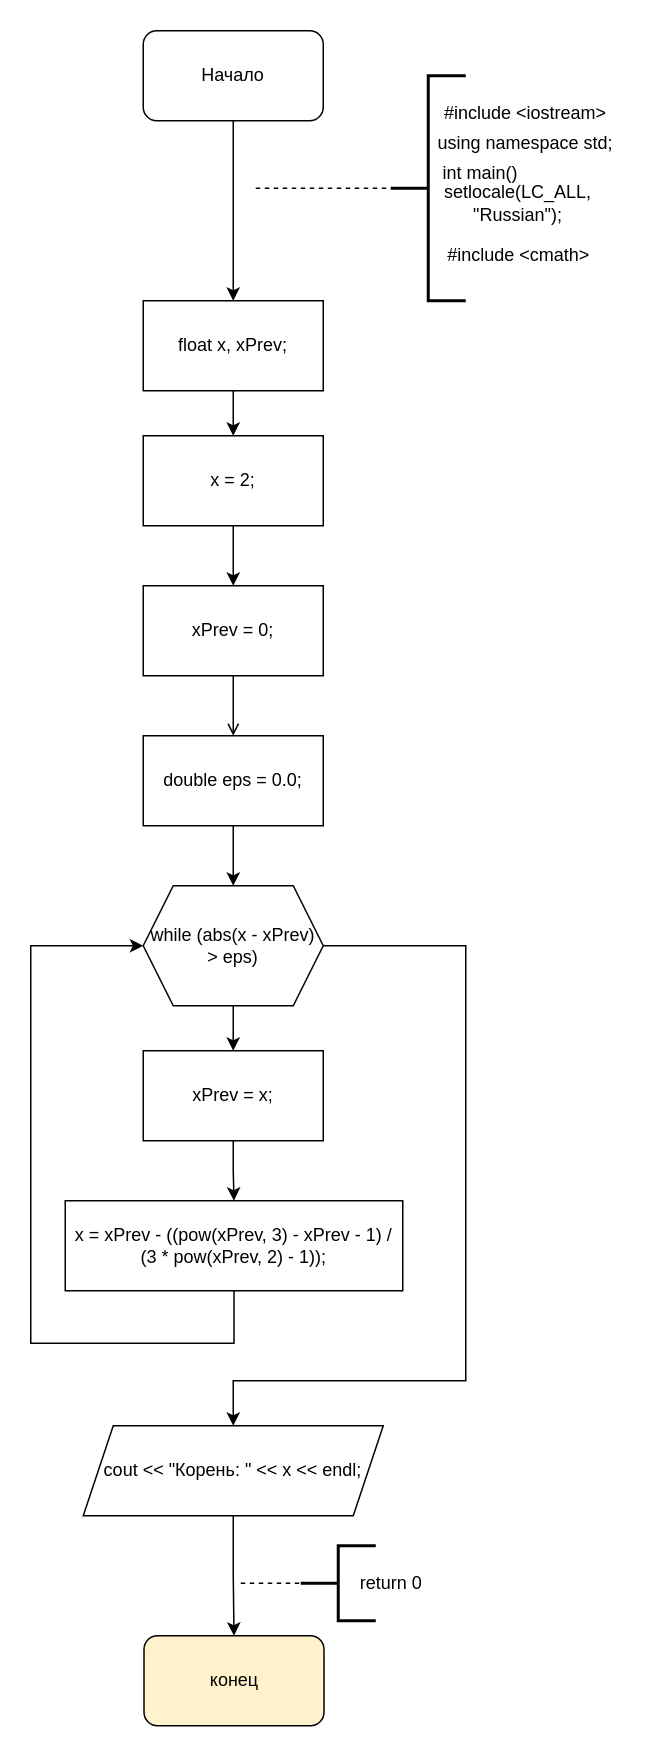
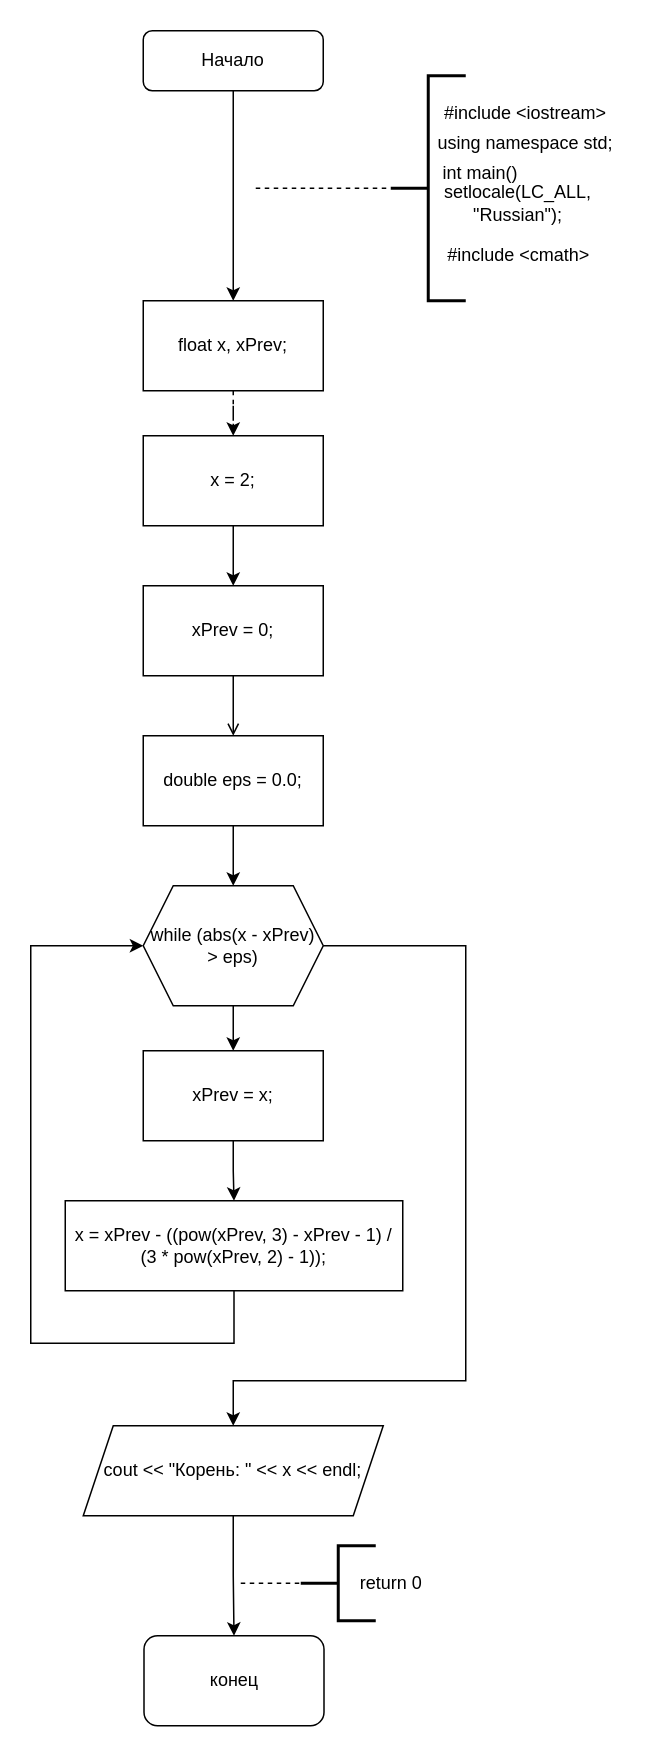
(233, 76) -> (233, 61)
(233, 400) -> (233, 400)
(234, 1681) -> (234, 1681)
